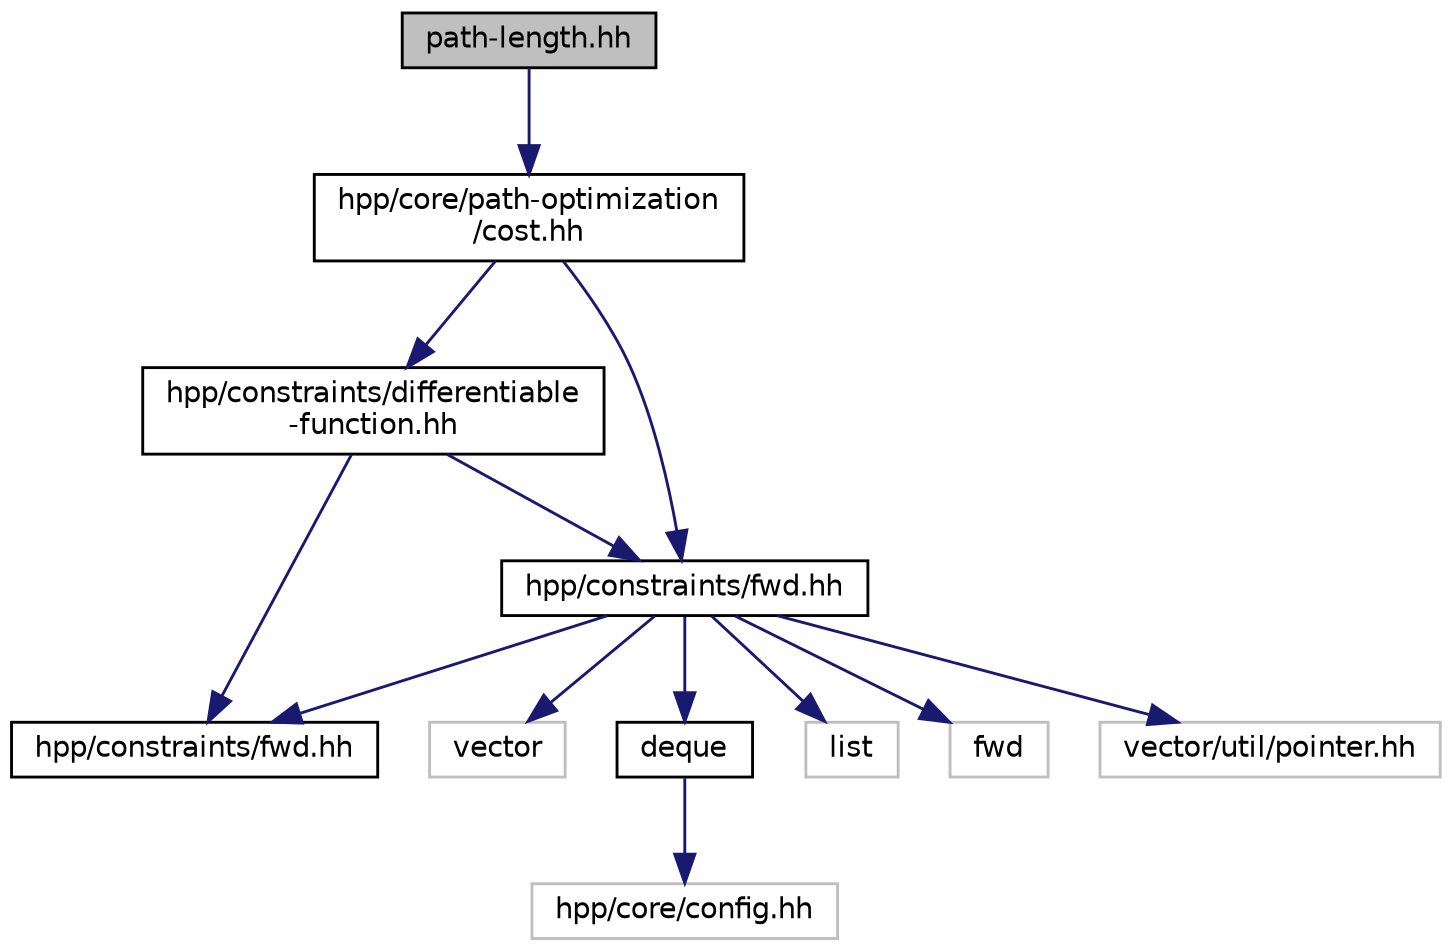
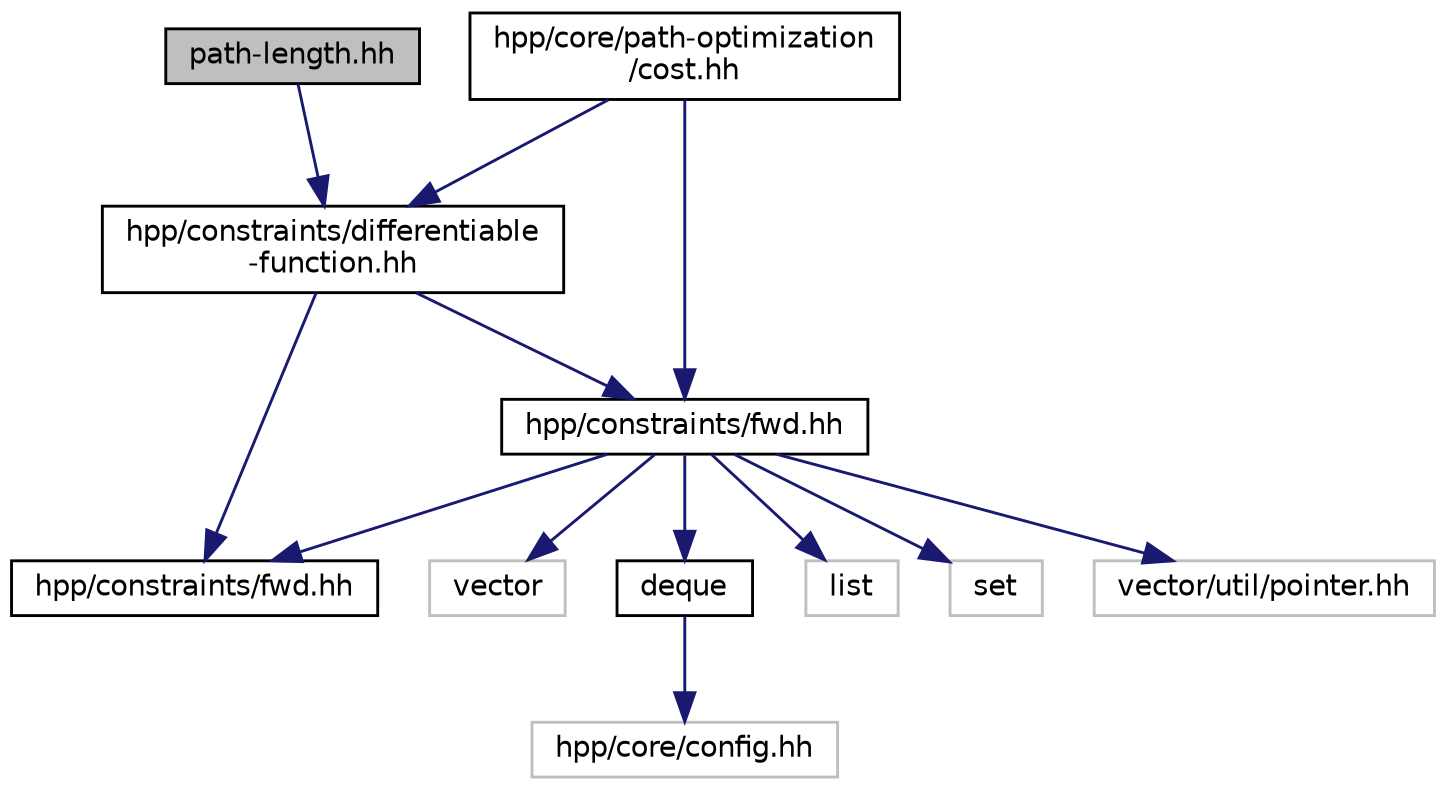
(529, 106) -> (308, 131)
(999, 750) -> (996, 588)
